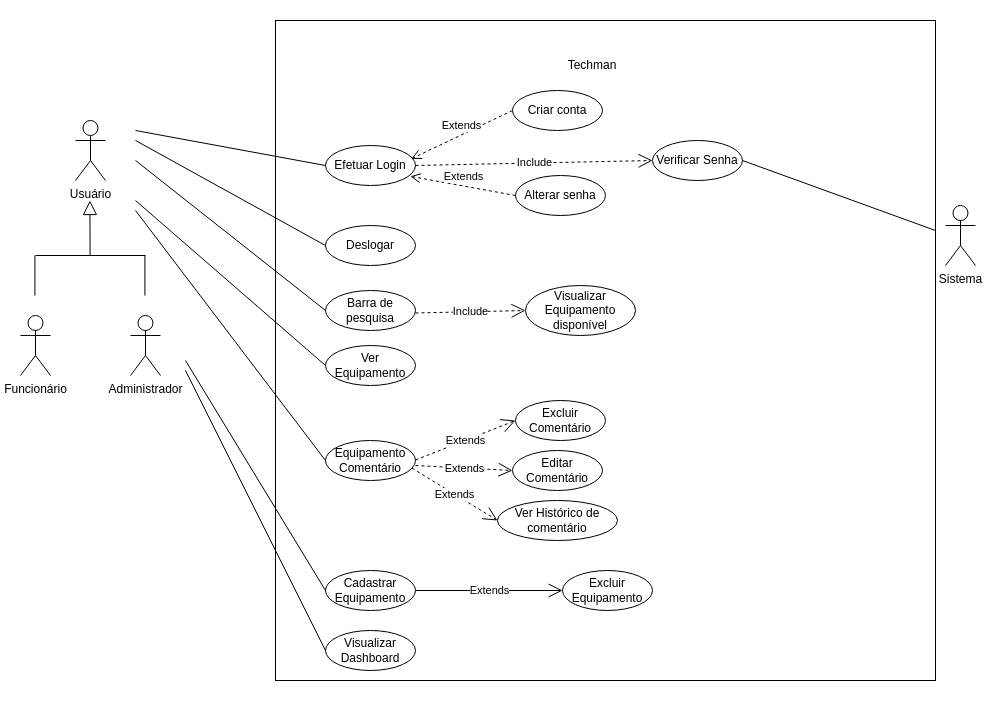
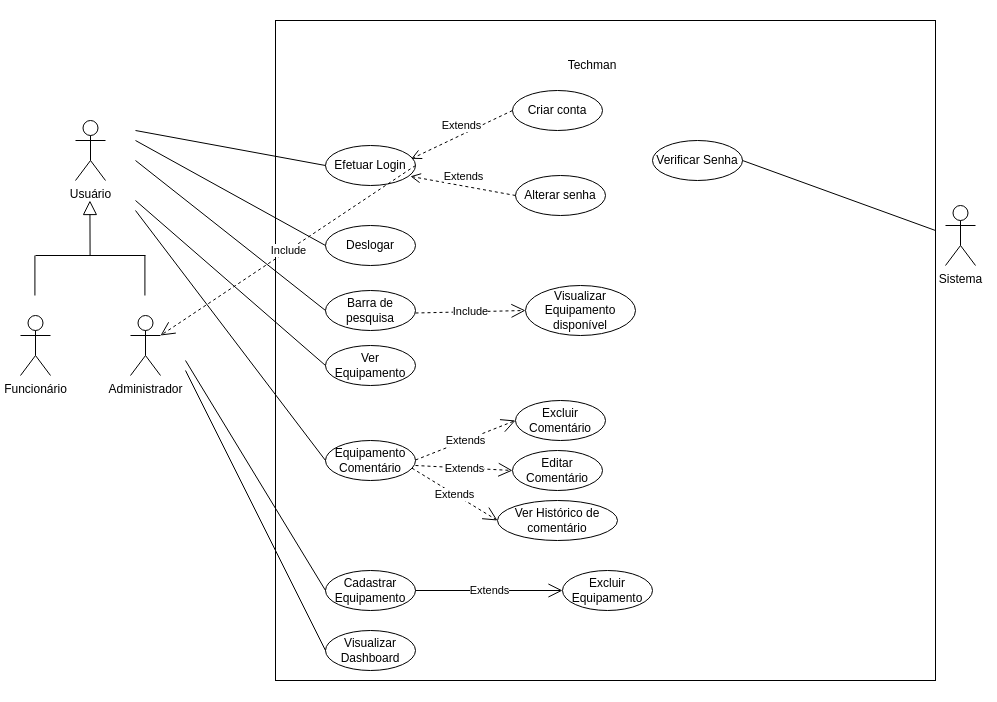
(533, 163) -> (289, 250)
